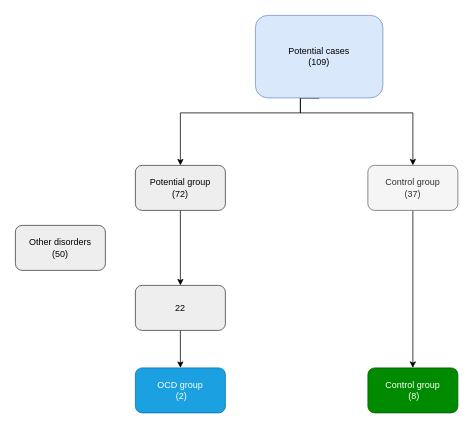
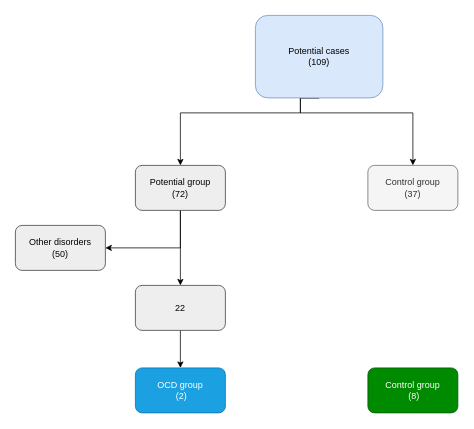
none -> (112, 248)
(413, 361) -> none
